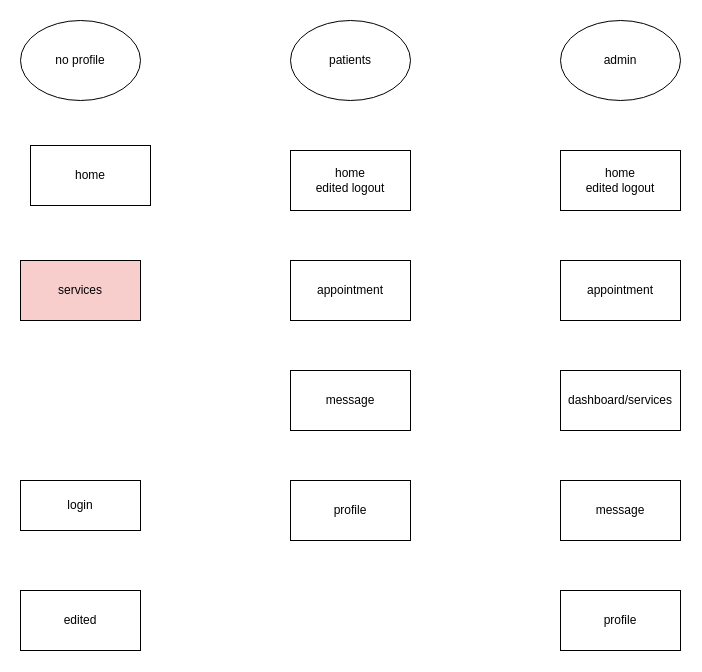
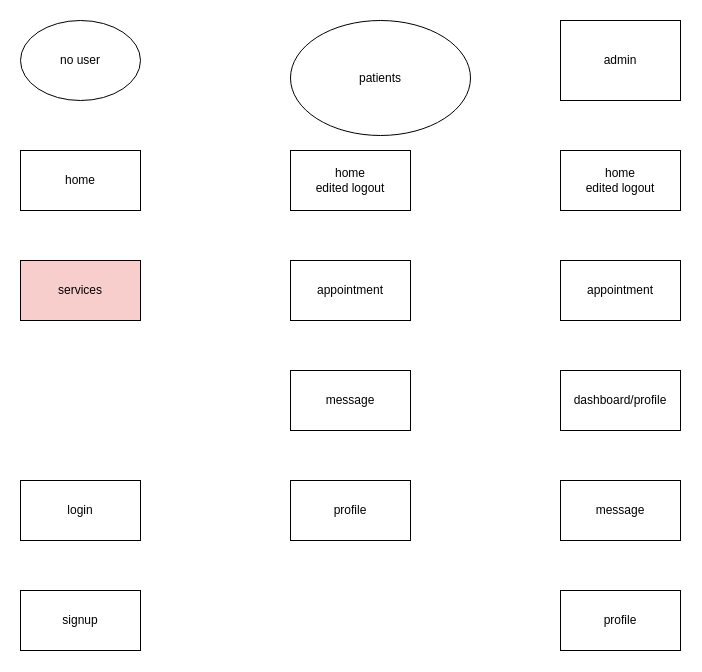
(81, 61) -> (81, 61)
(351, 61) -> (381, 78)
(621, 61) -> (621, 61)
(91, 176) -> (81, 181)
(621, 401) -> (621, 401)
(81, 506) -> (81, 511)
(81, 621) -> (81, 621)
